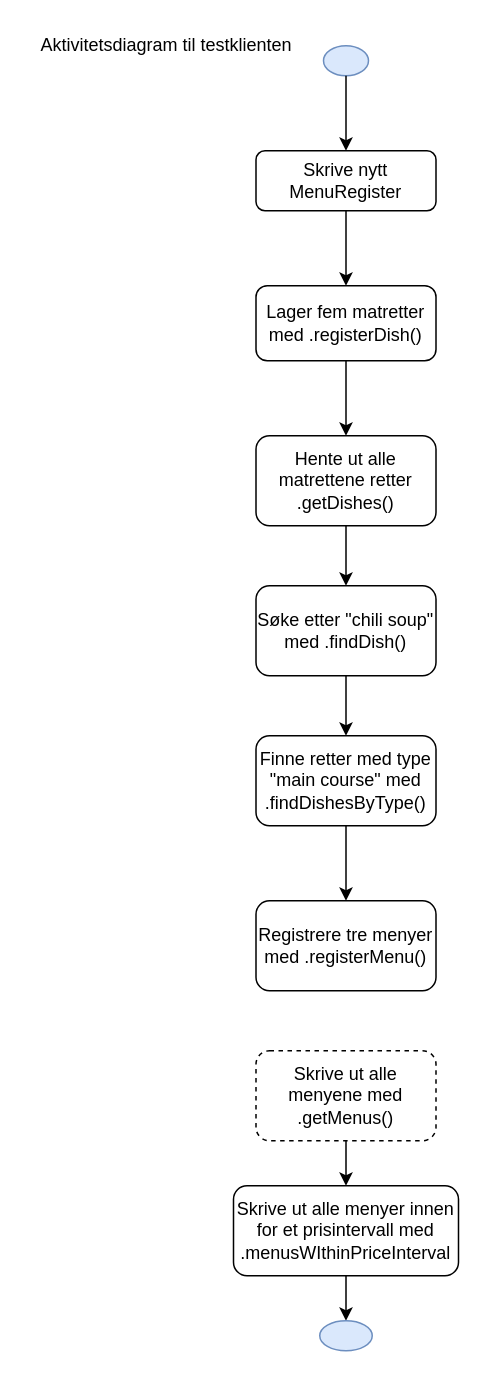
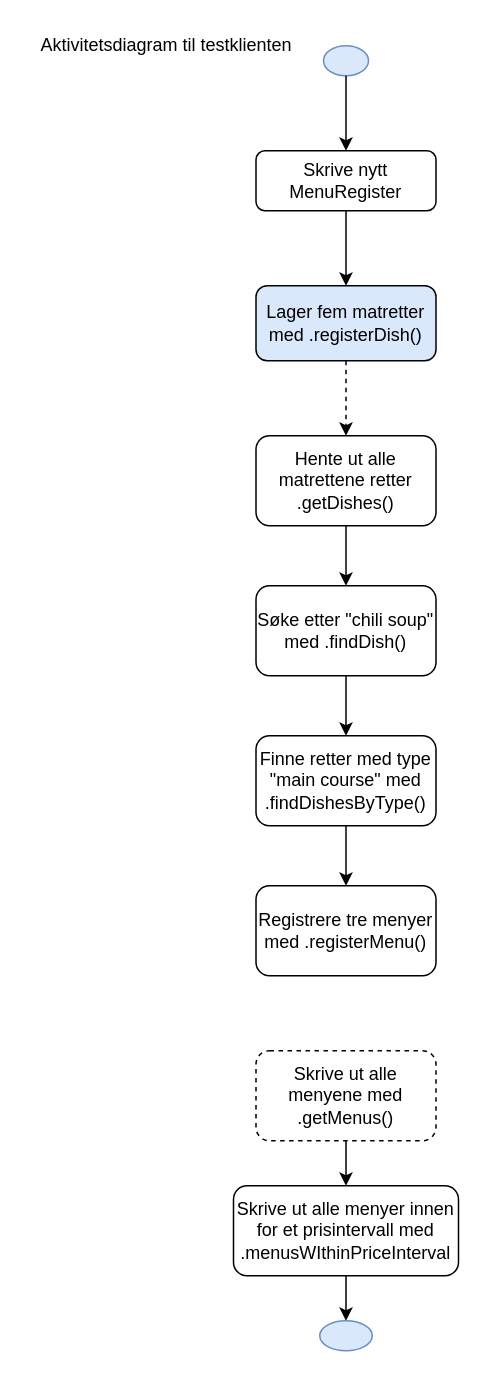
(346, 323) -> (346, 323)
(346, 394) -> (346, 394)
(346, 946) -> (346, 931)
